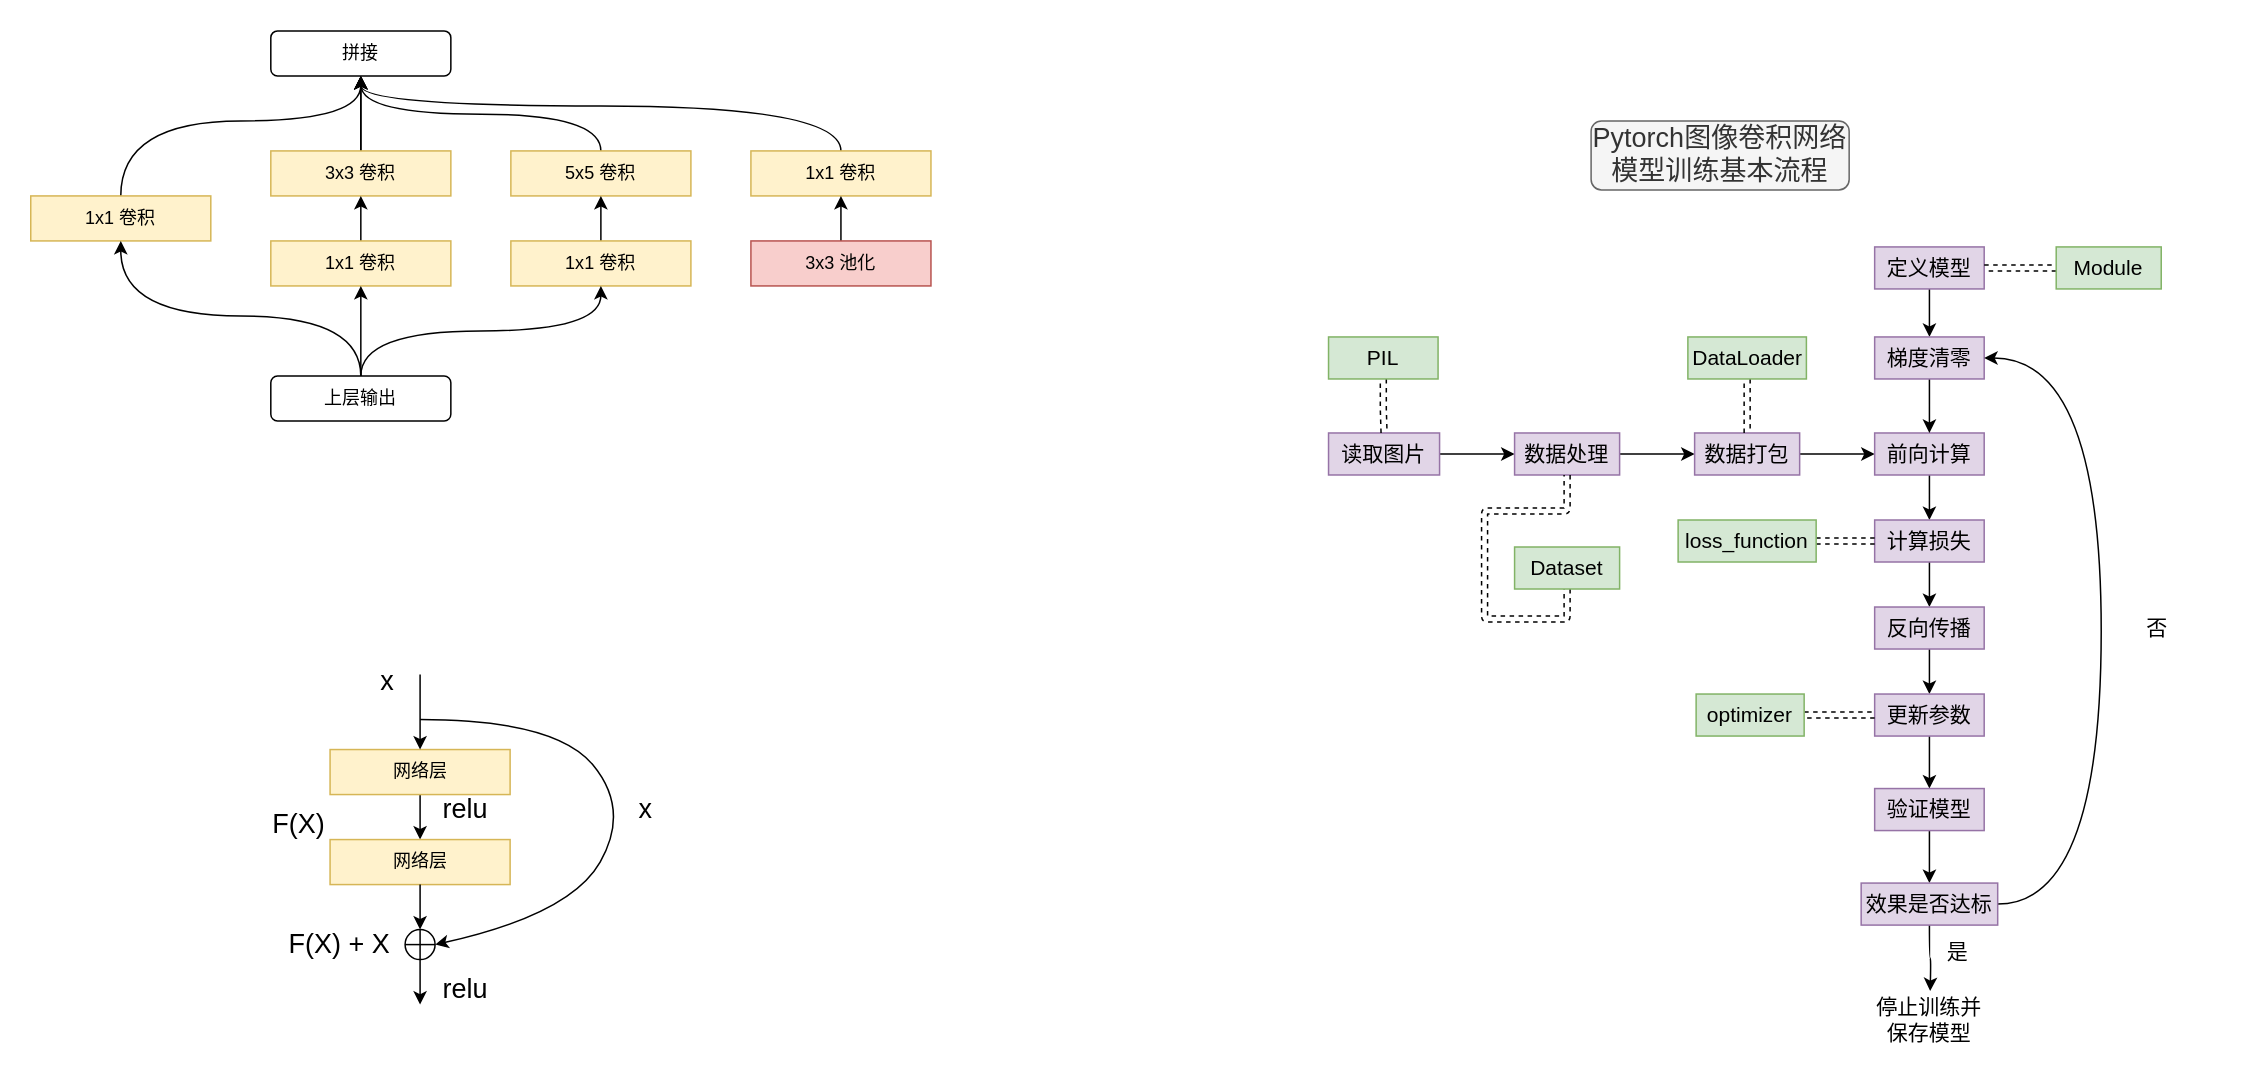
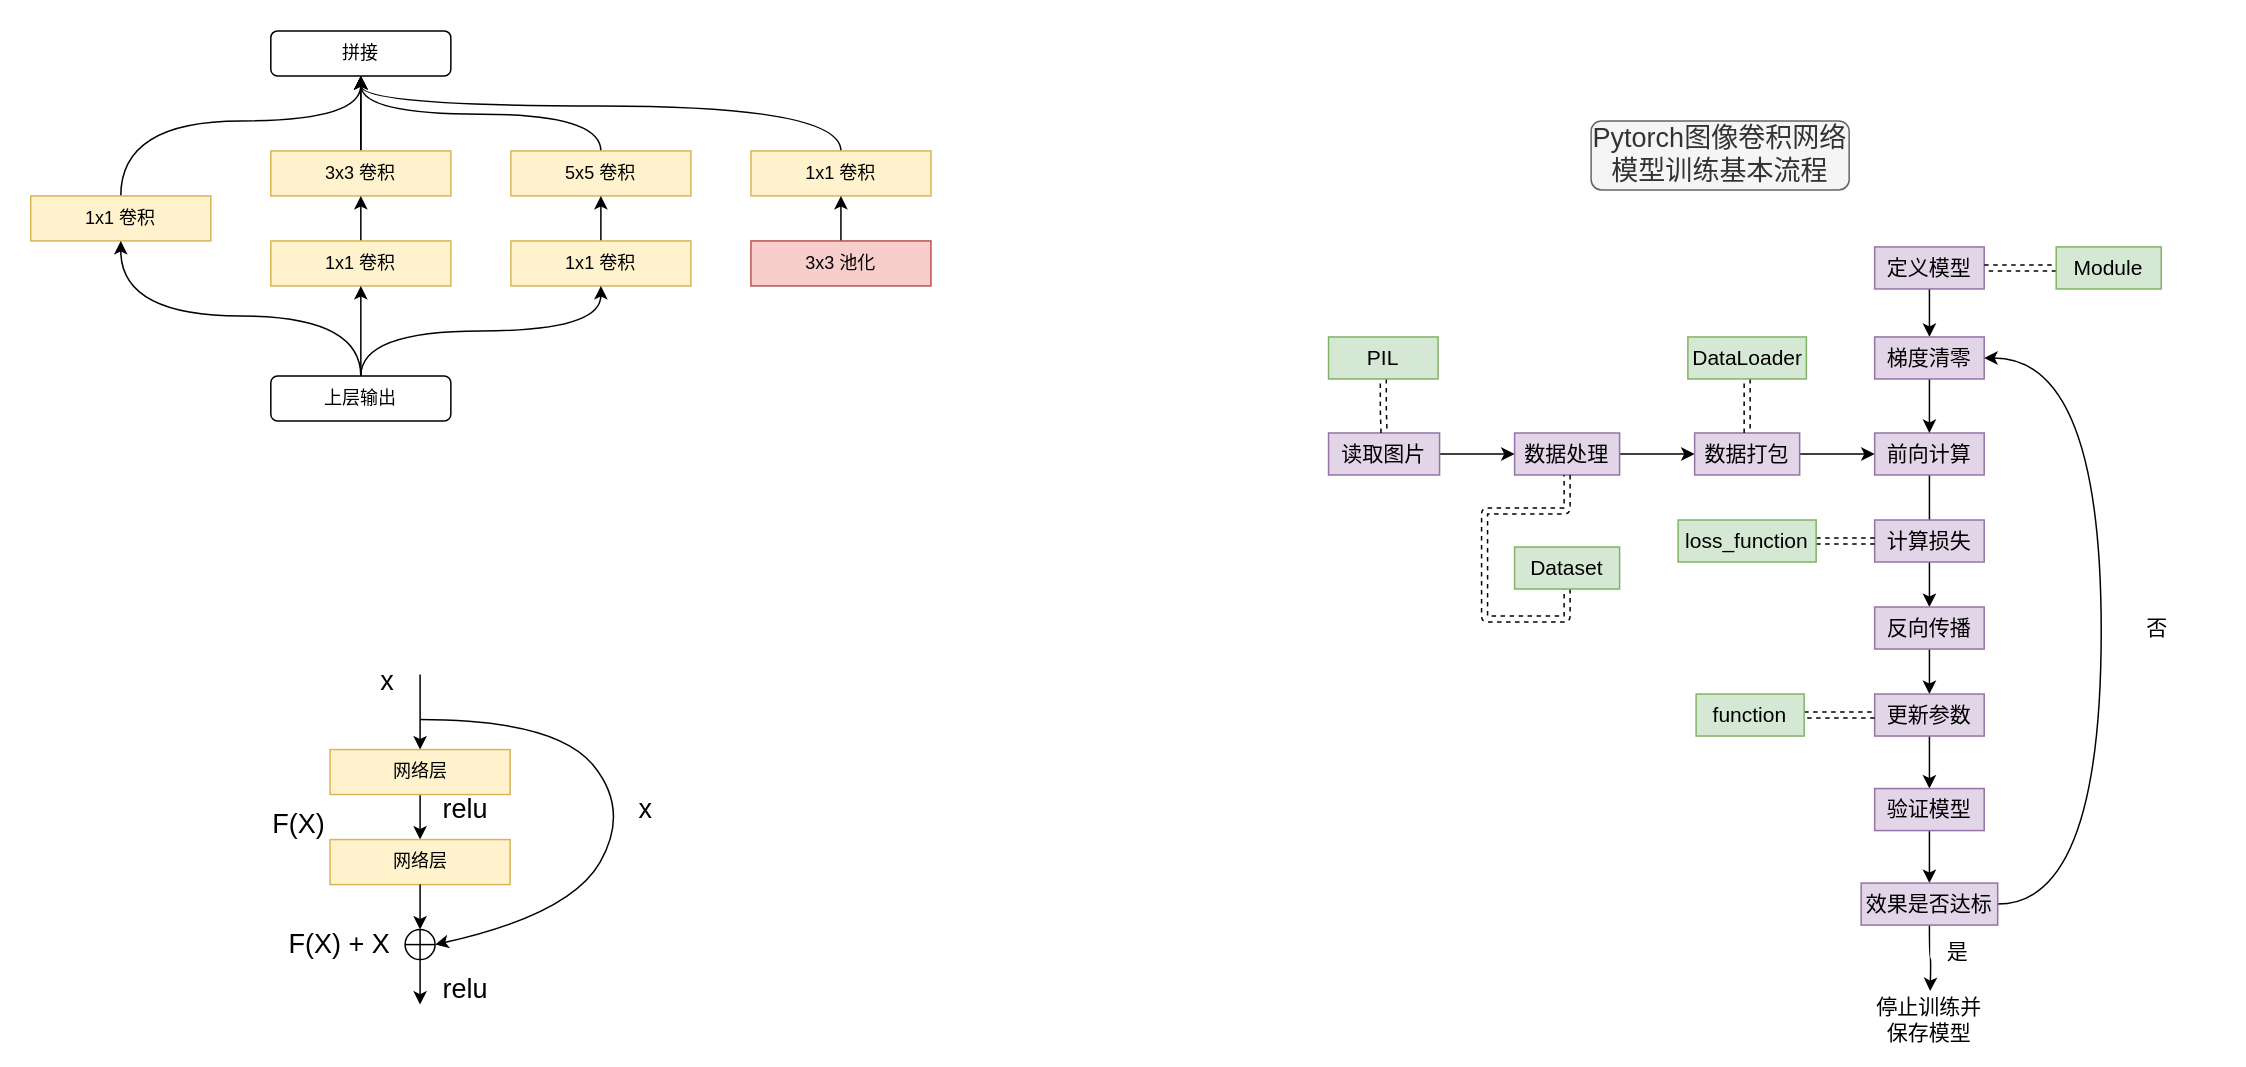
(1929, 509) -> (1929, 513)
(1750, 715) -> (1750, 715)
